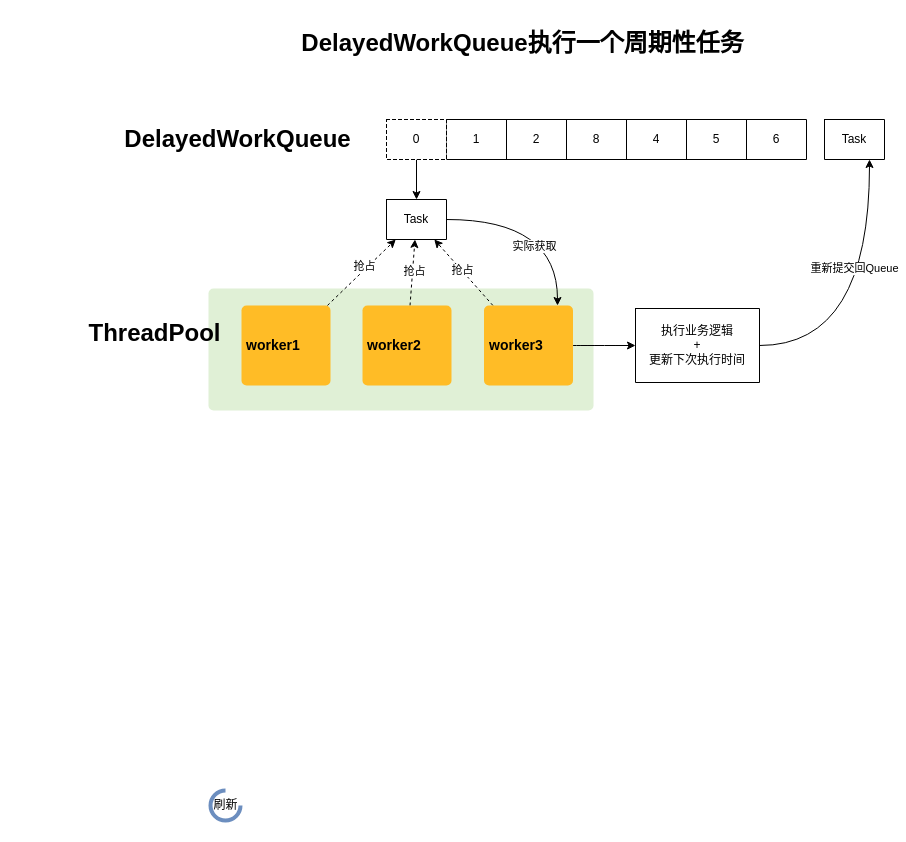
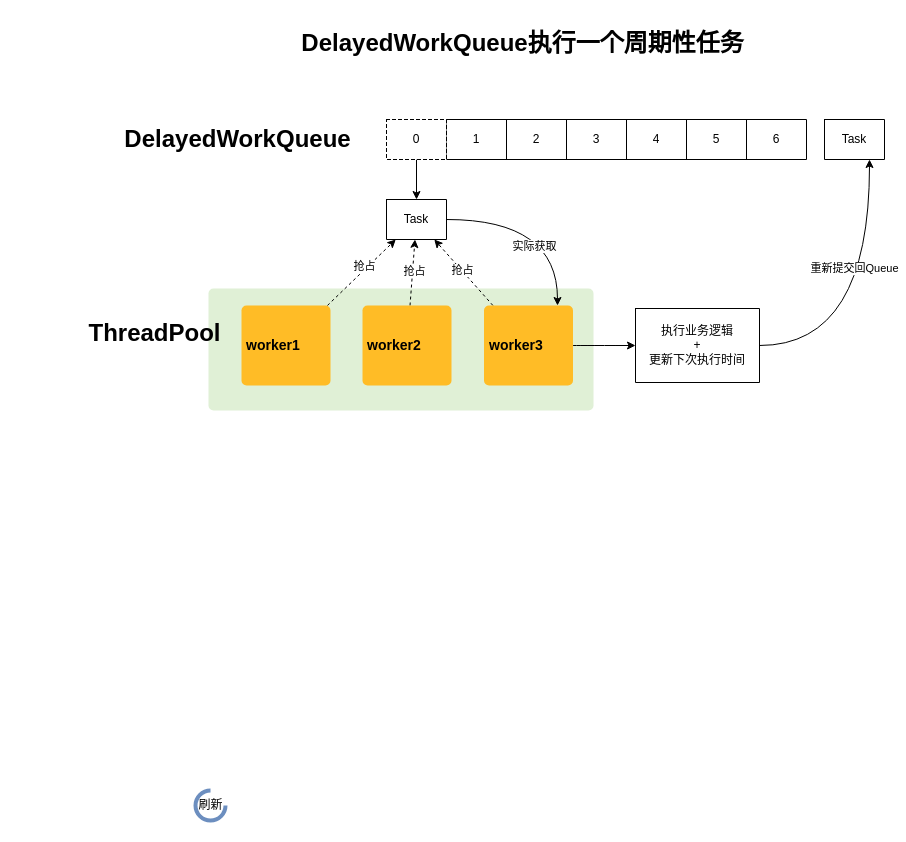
(597, 140) -> (597, 140)
(226, 806) -> (211, 806)
